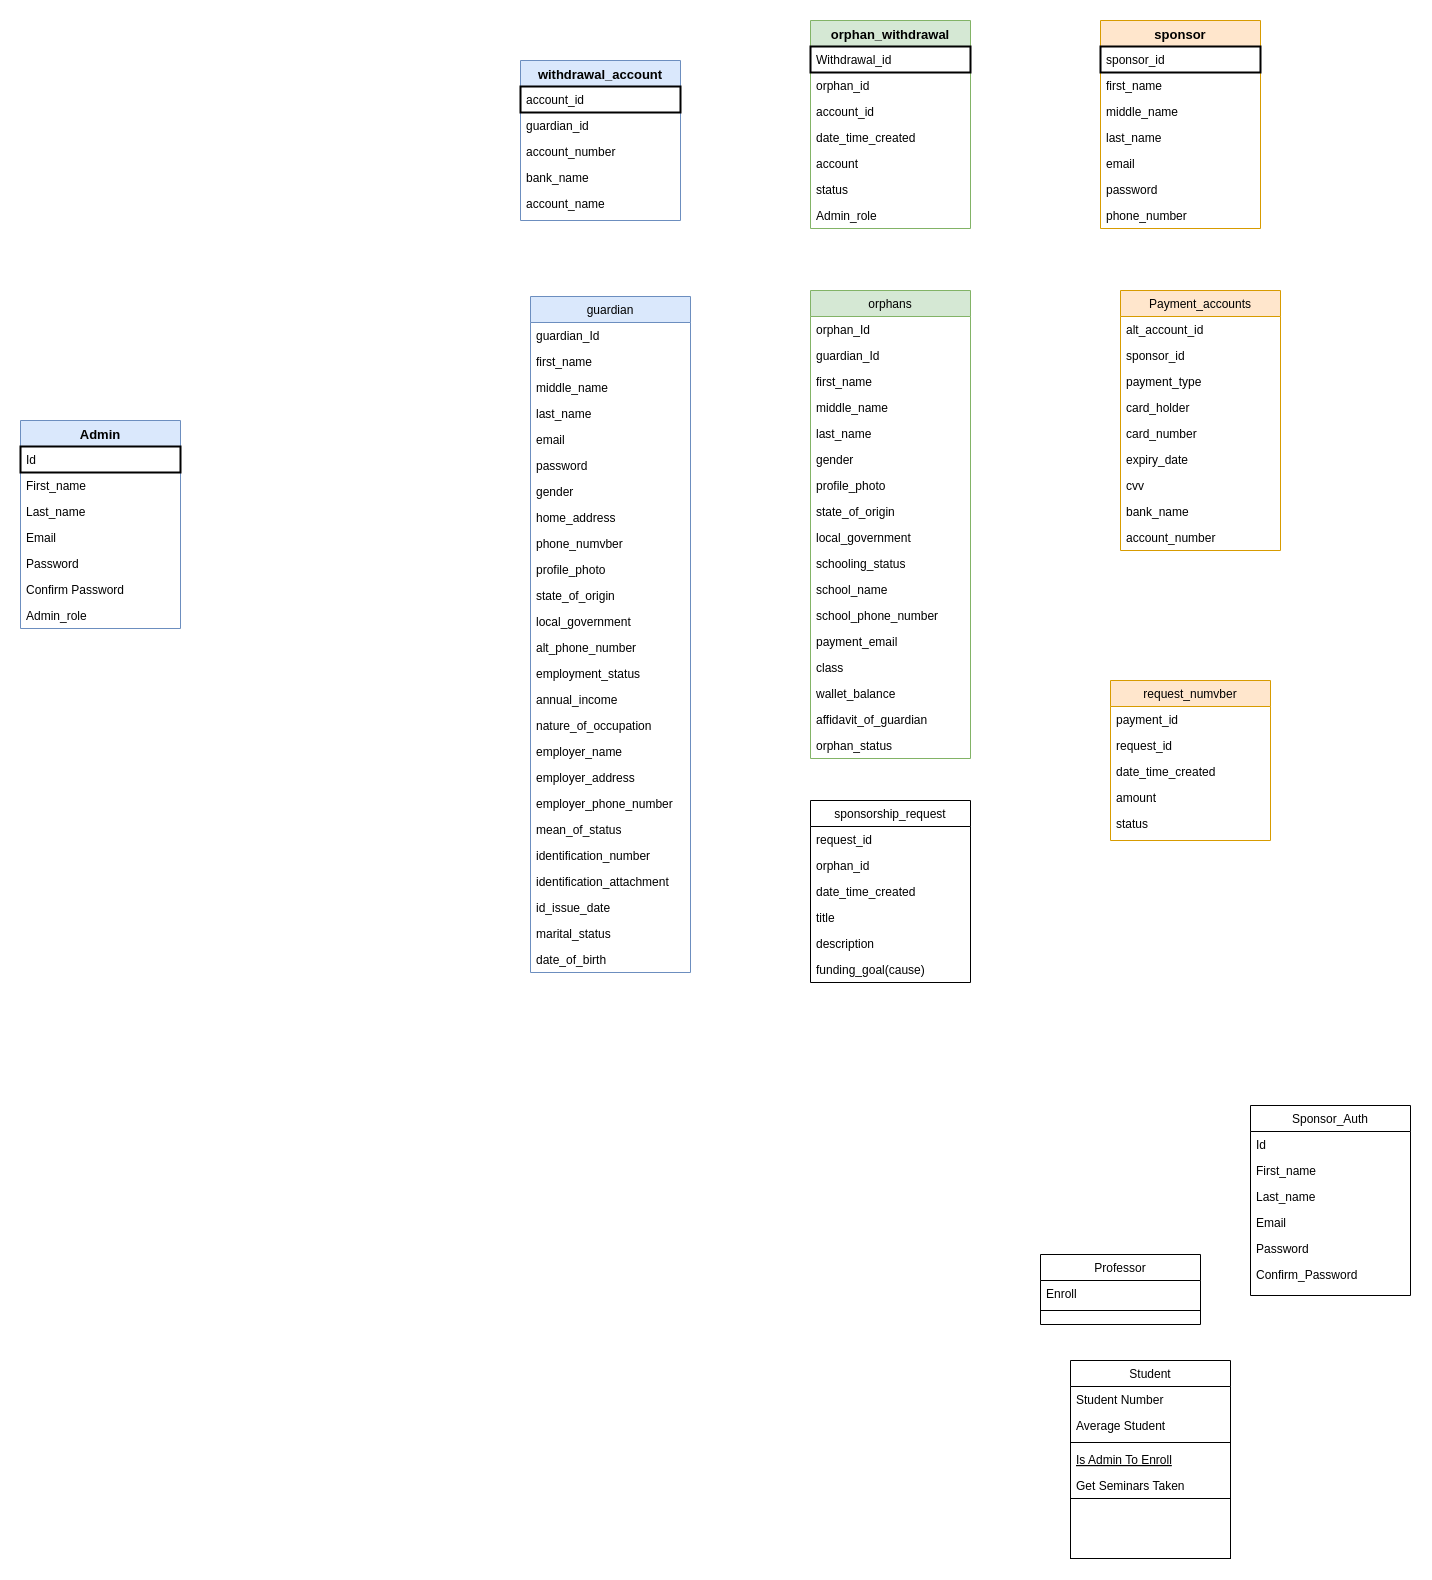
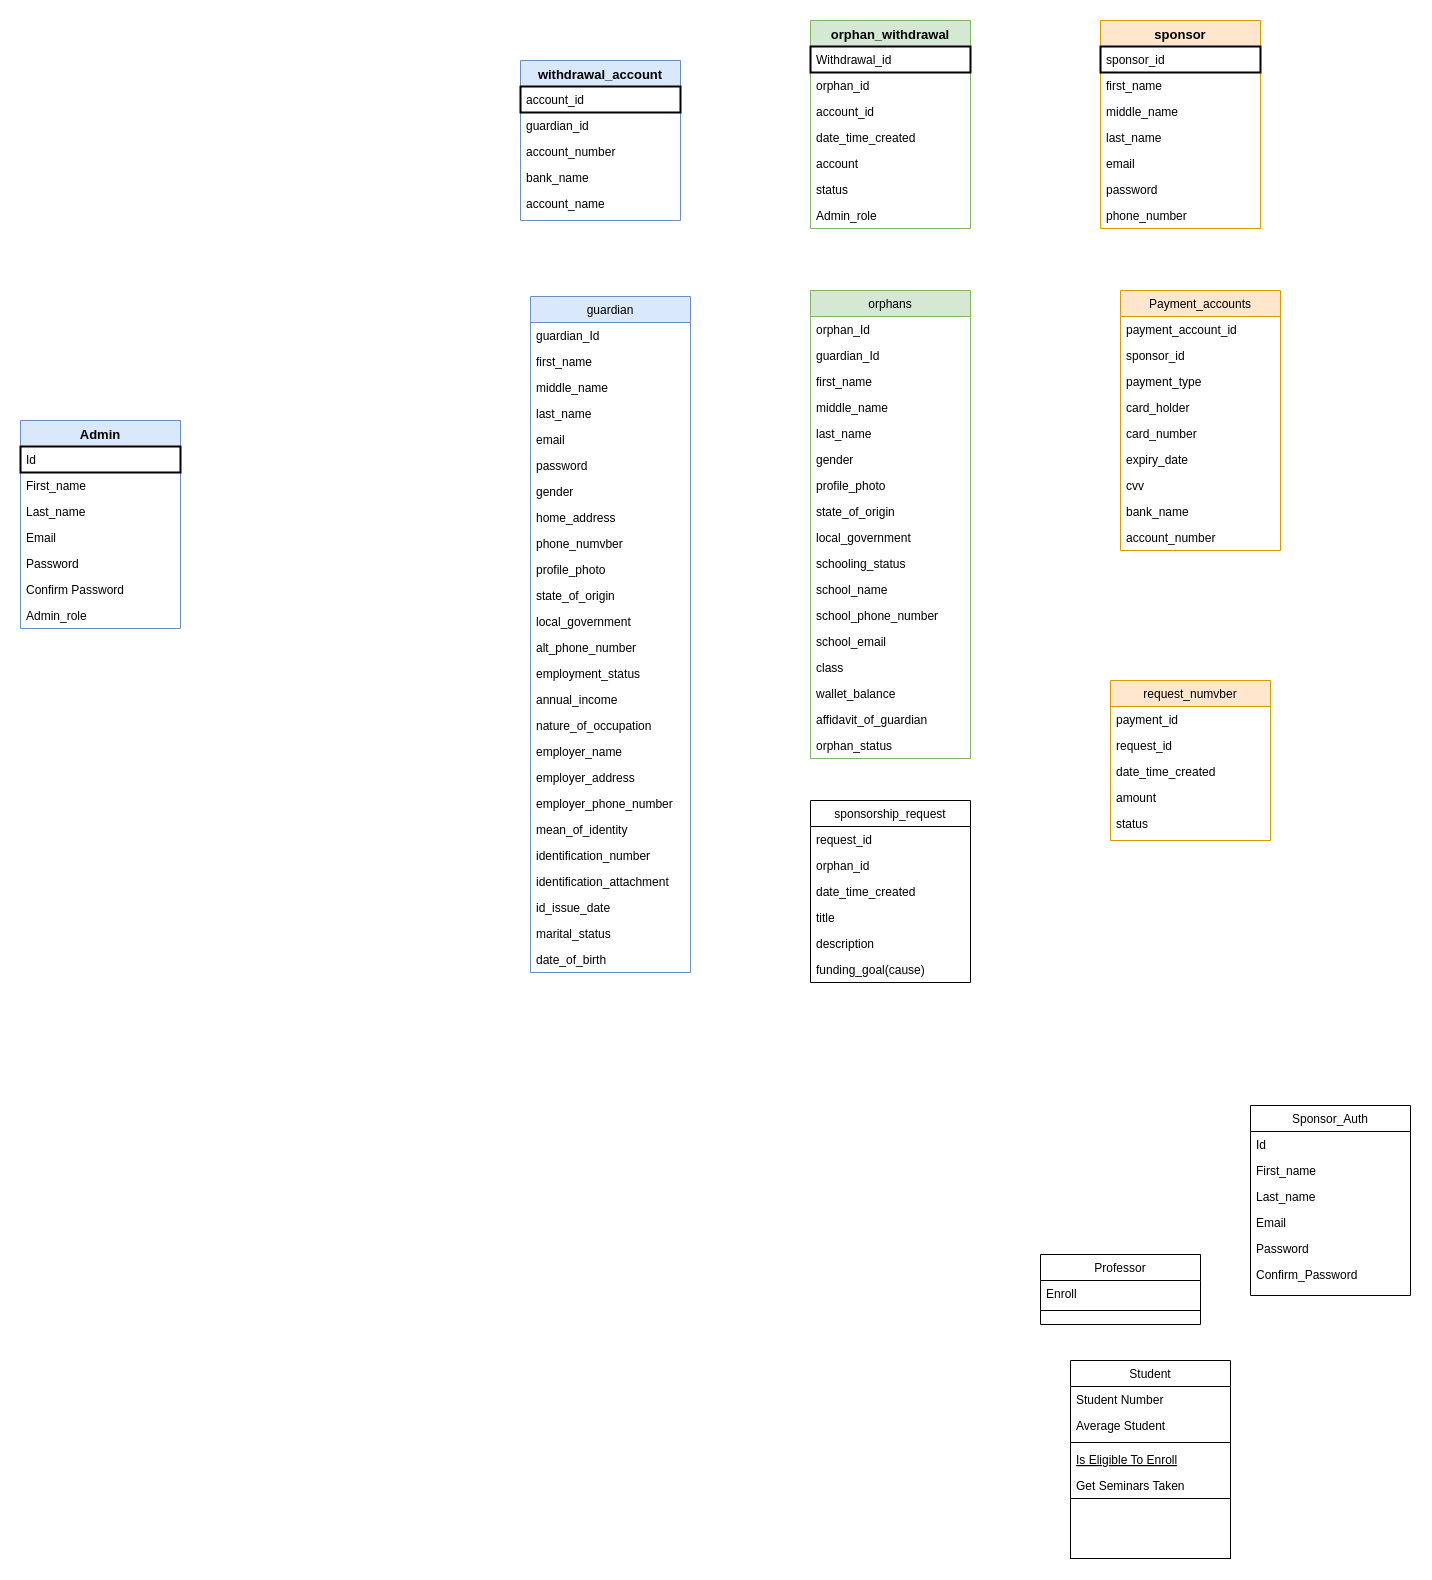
(1170, 330) -> (1185, 330)
(857, 642) -> (852, 642)
(583, 830) -> (587, 830)
(1127, 1460) -> (1133, 1460)
